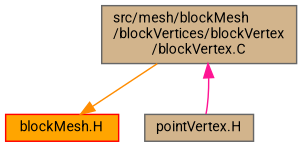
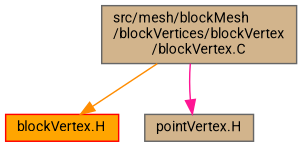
(208, 96) -> (190, 82)
(62, 128) -> (62, 128)
